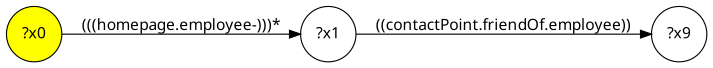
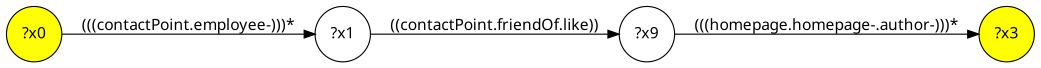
(181, 26) -> (188, 26)
(504, 26) -> (495, 26)
none -> (1007, 34)
